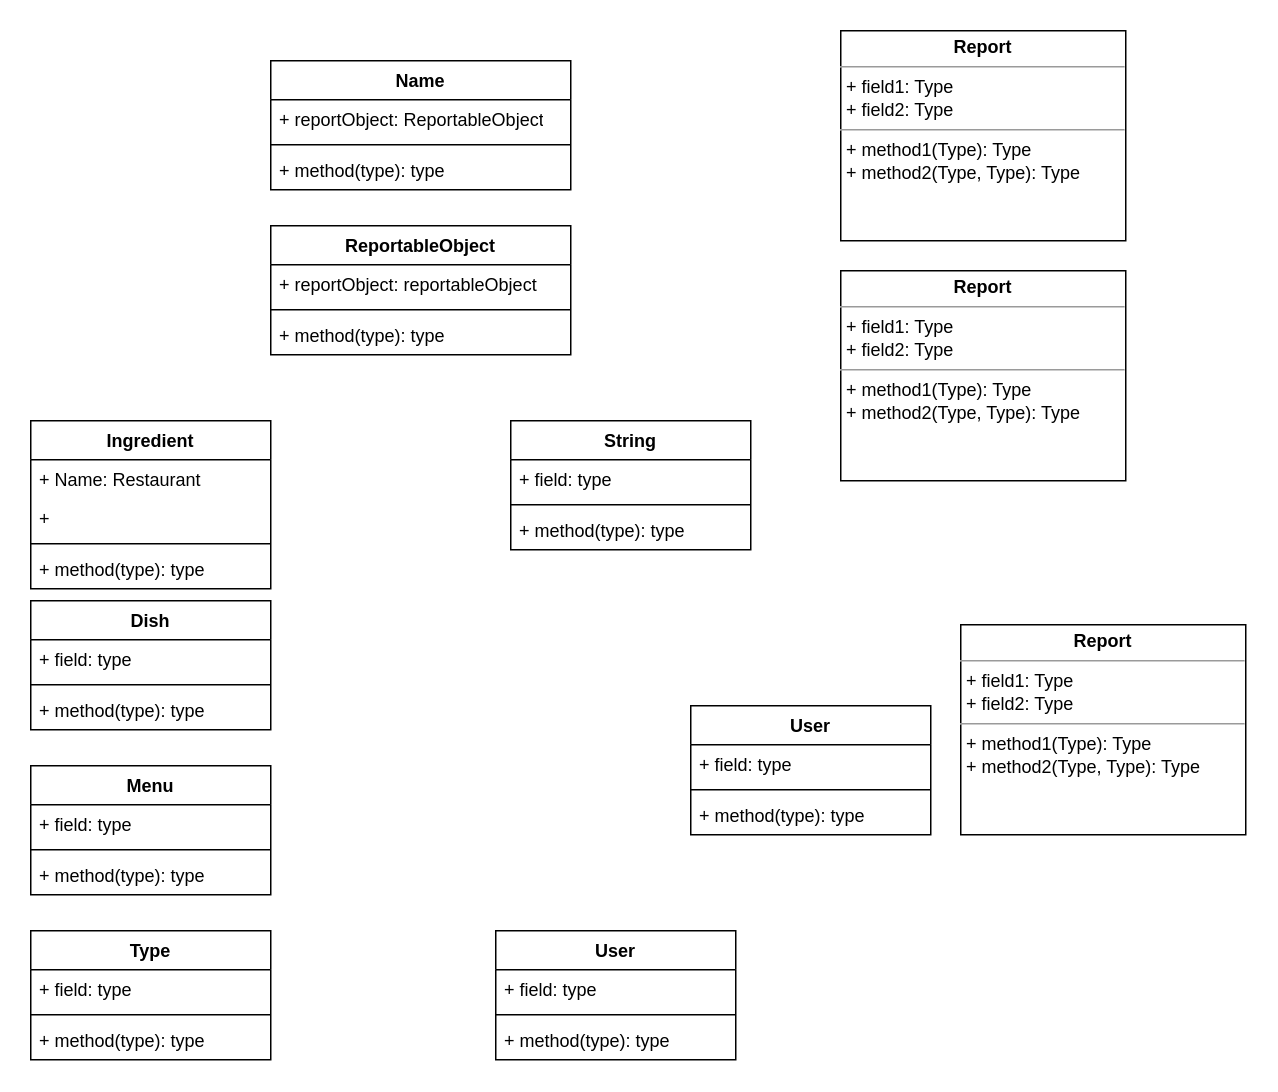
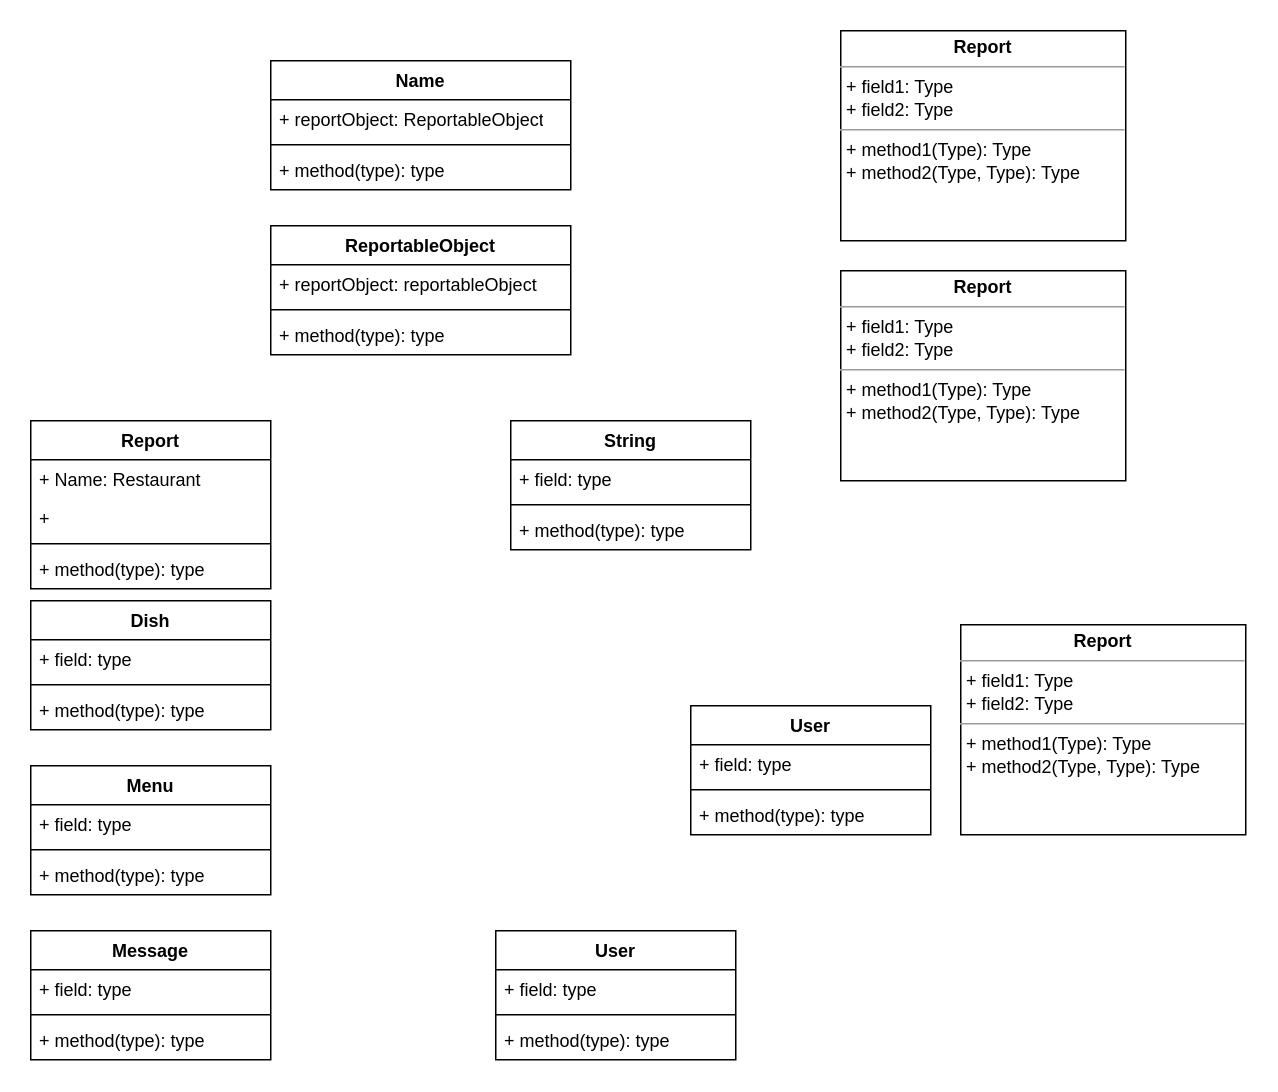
(151, 442) -> (151, 442)
(151, 952) -> (151, 952)
